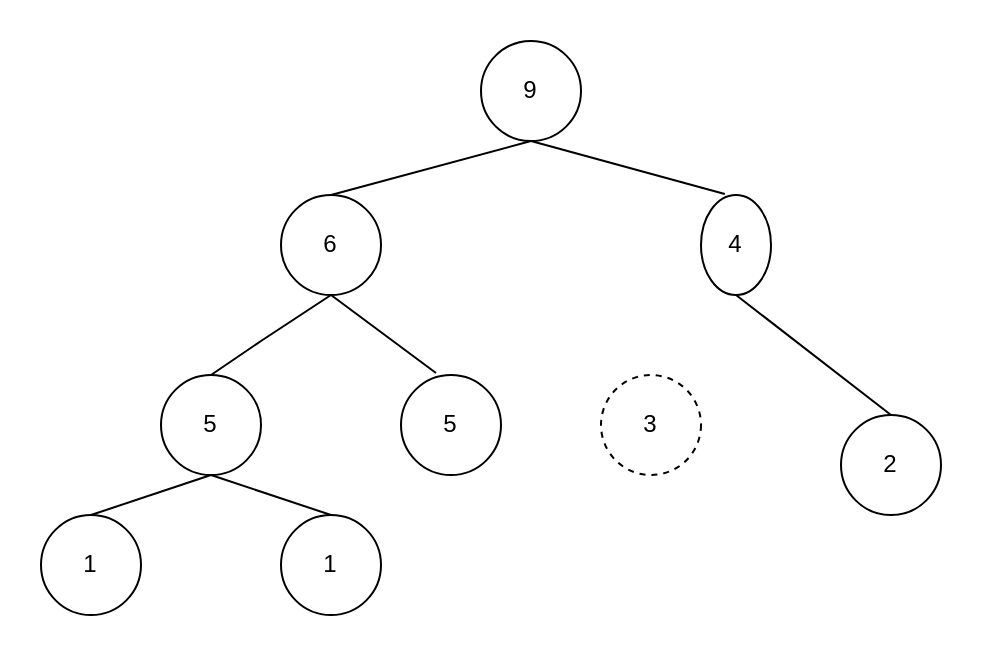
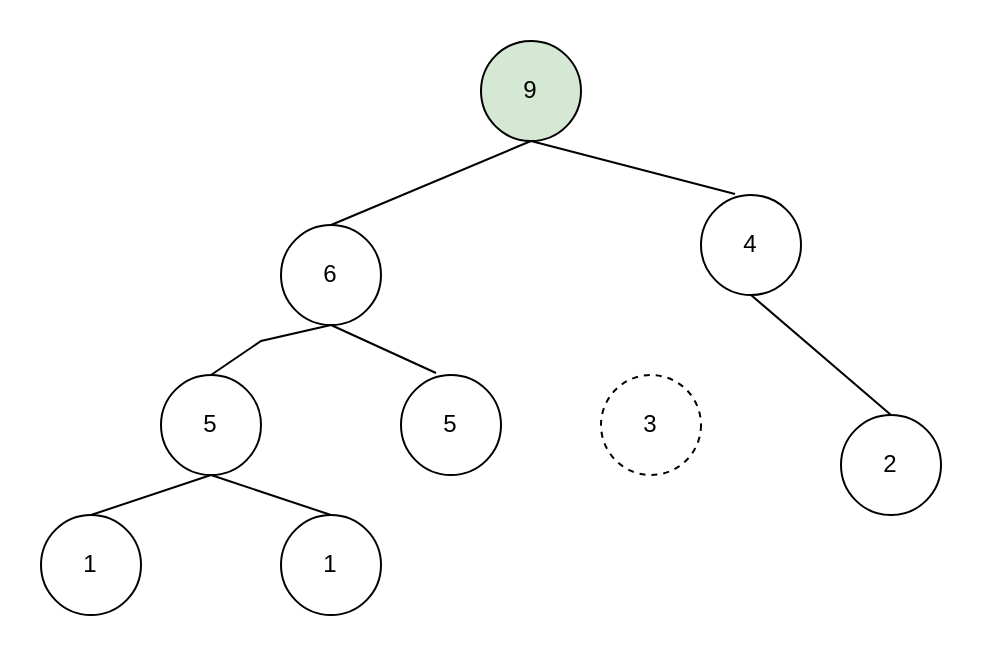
(531, 91) -> (531, 91)
(331, 245) -> (331, 275)
(736, 245) -> (751, 245)
